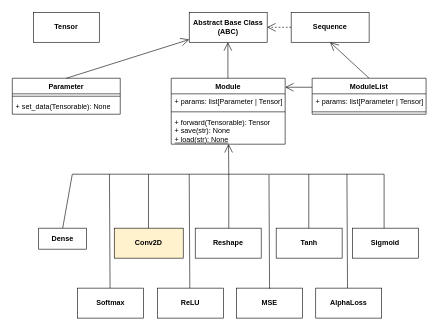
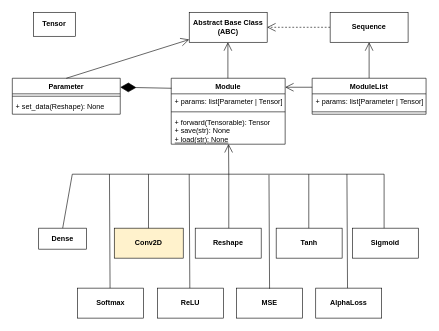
(66, 27) -> (54, 24)
(330, 27) -> (369, 27)
none -> (140, 88)
(67, 112) -> (63, 107)
